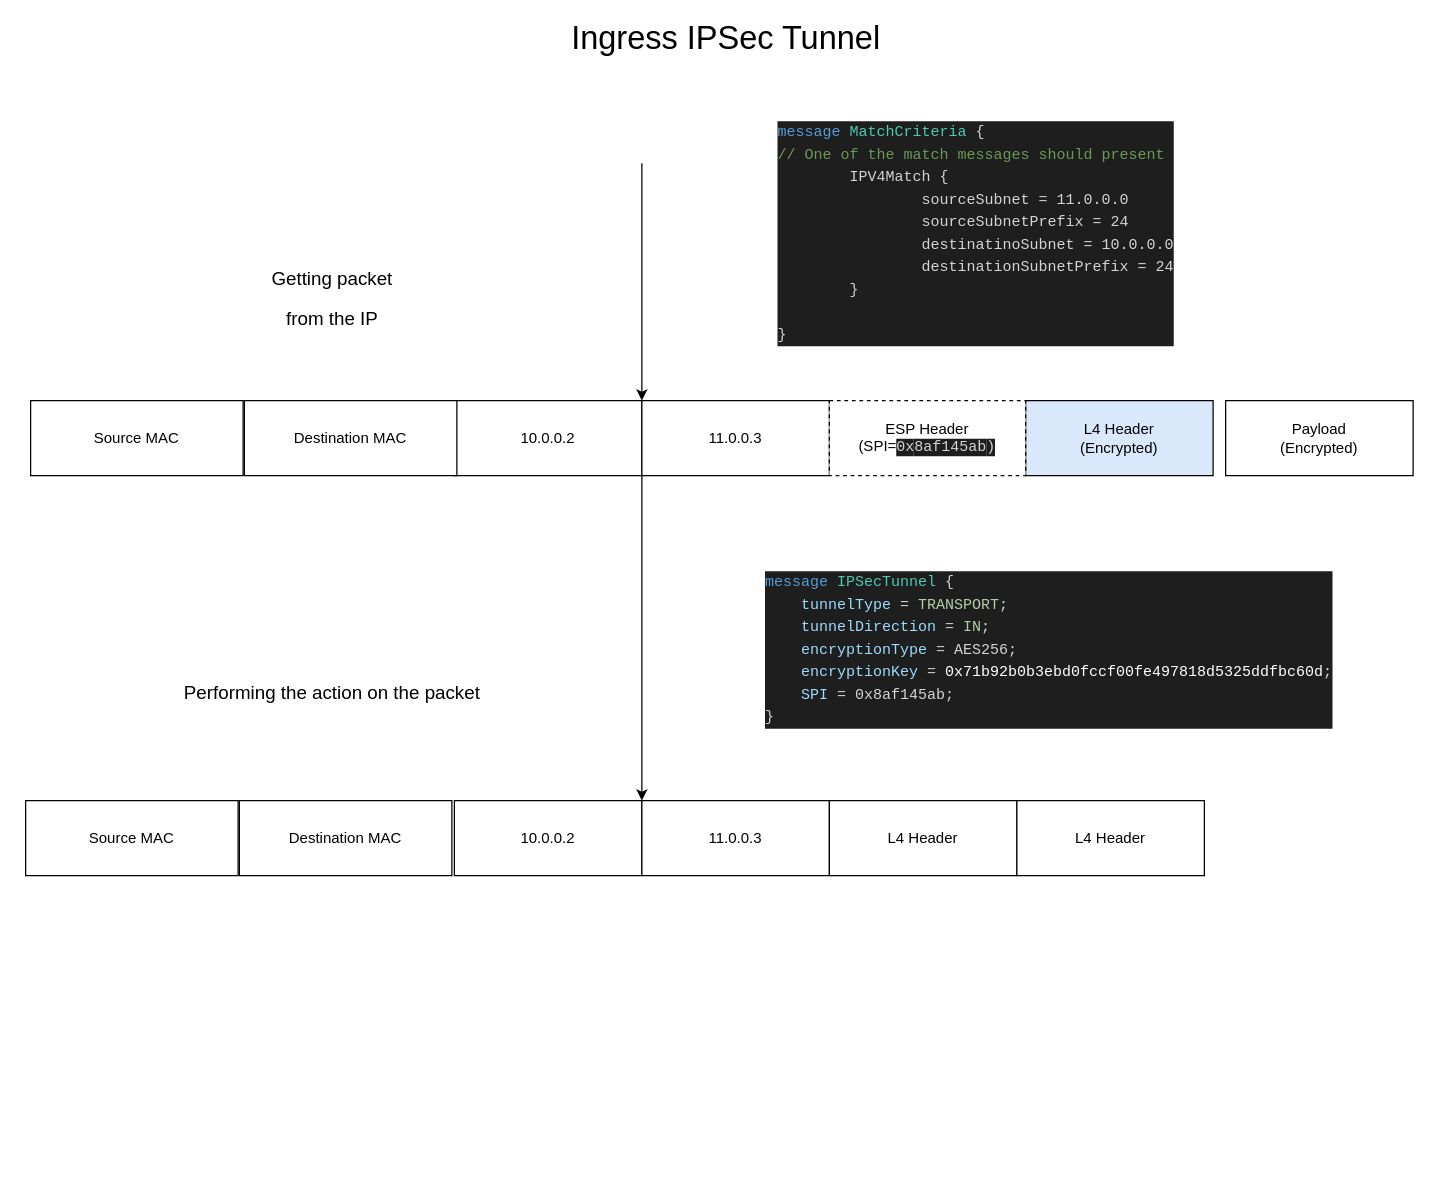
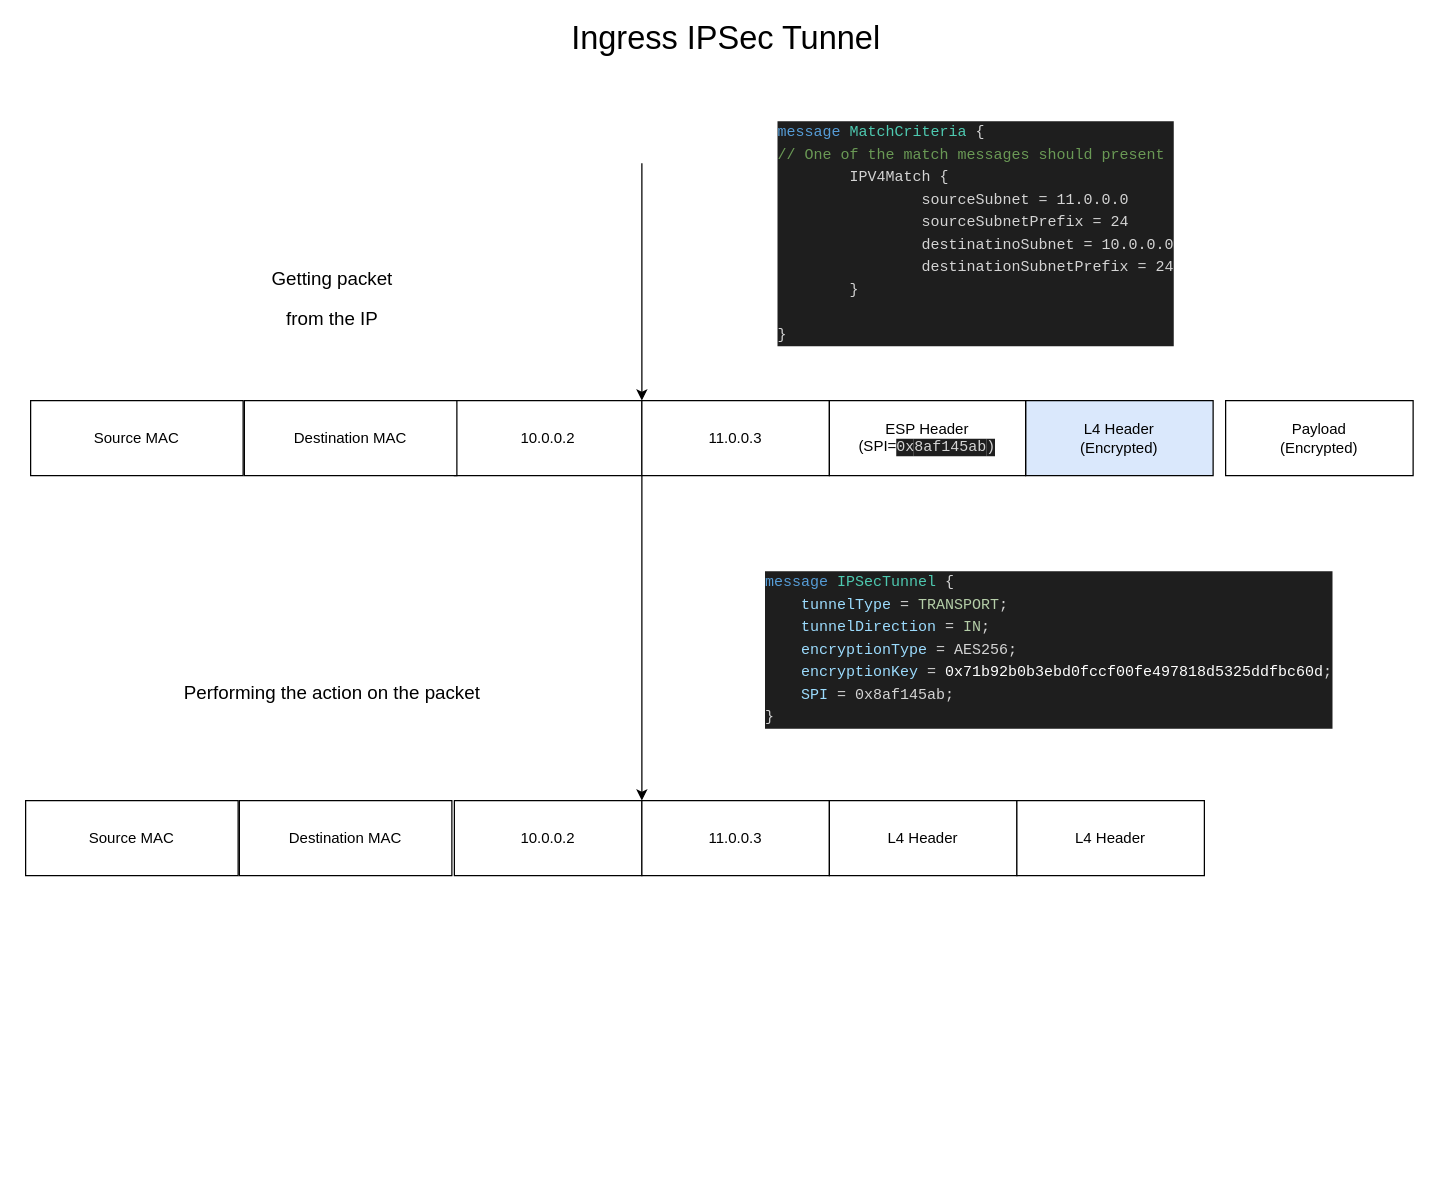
(928, 438) -> (928, 438)
